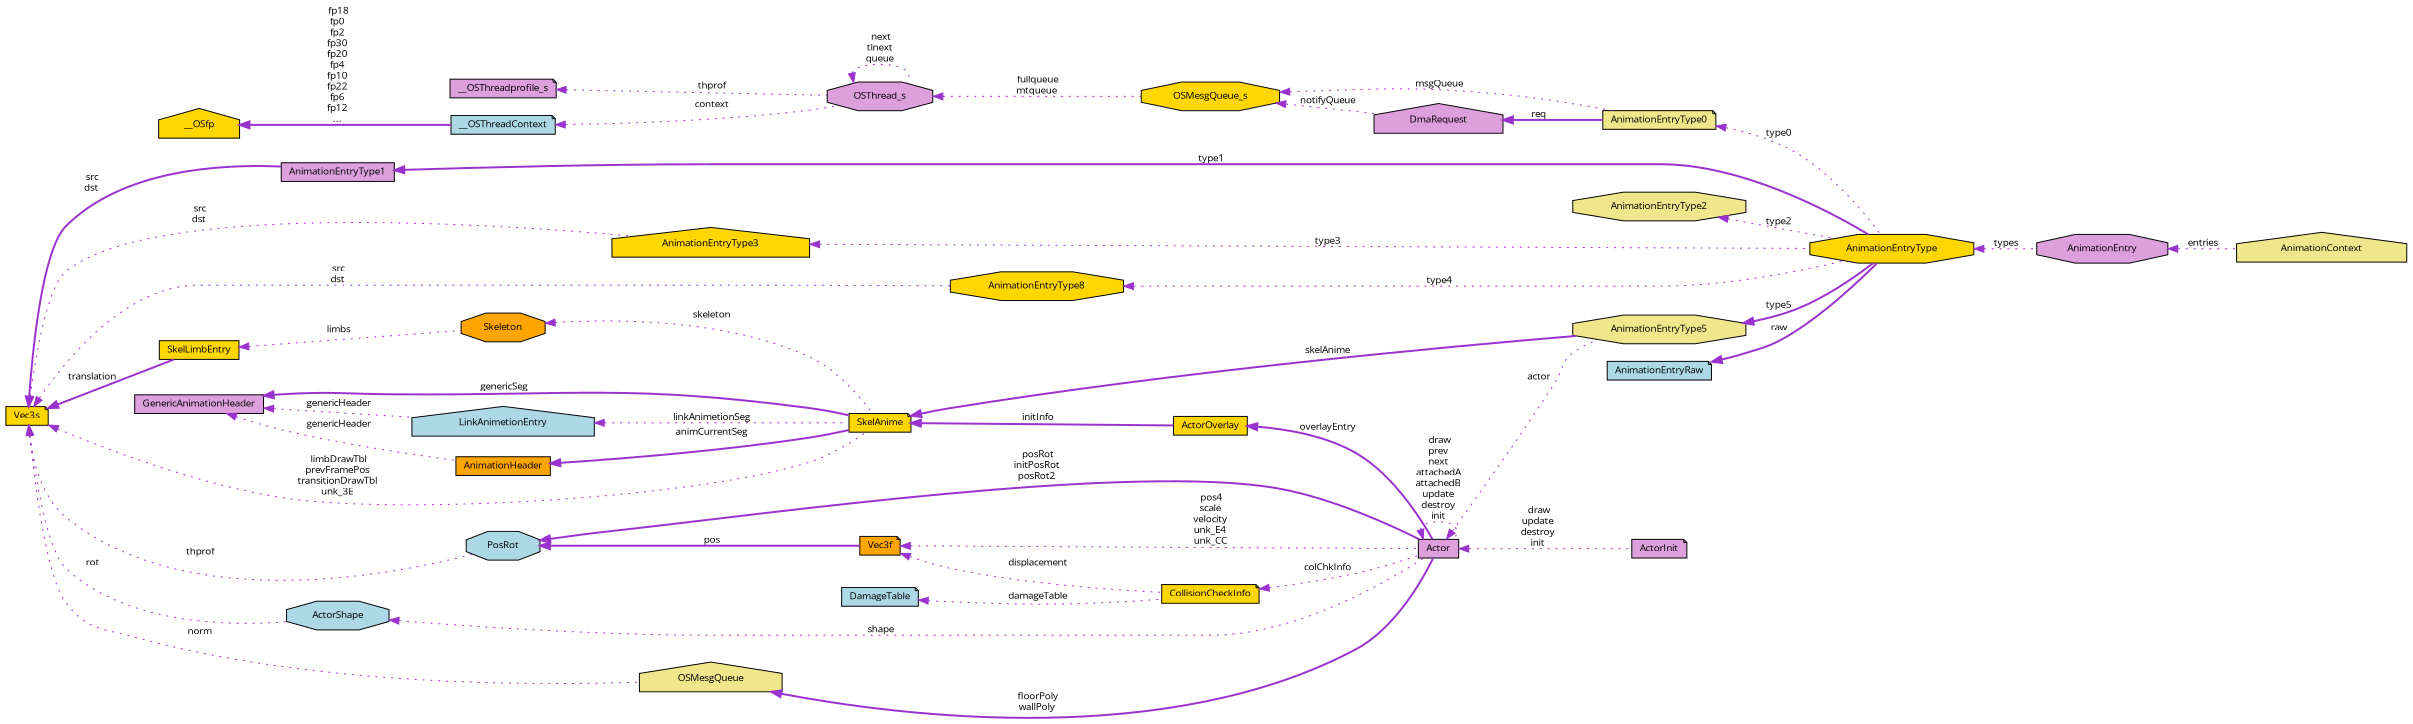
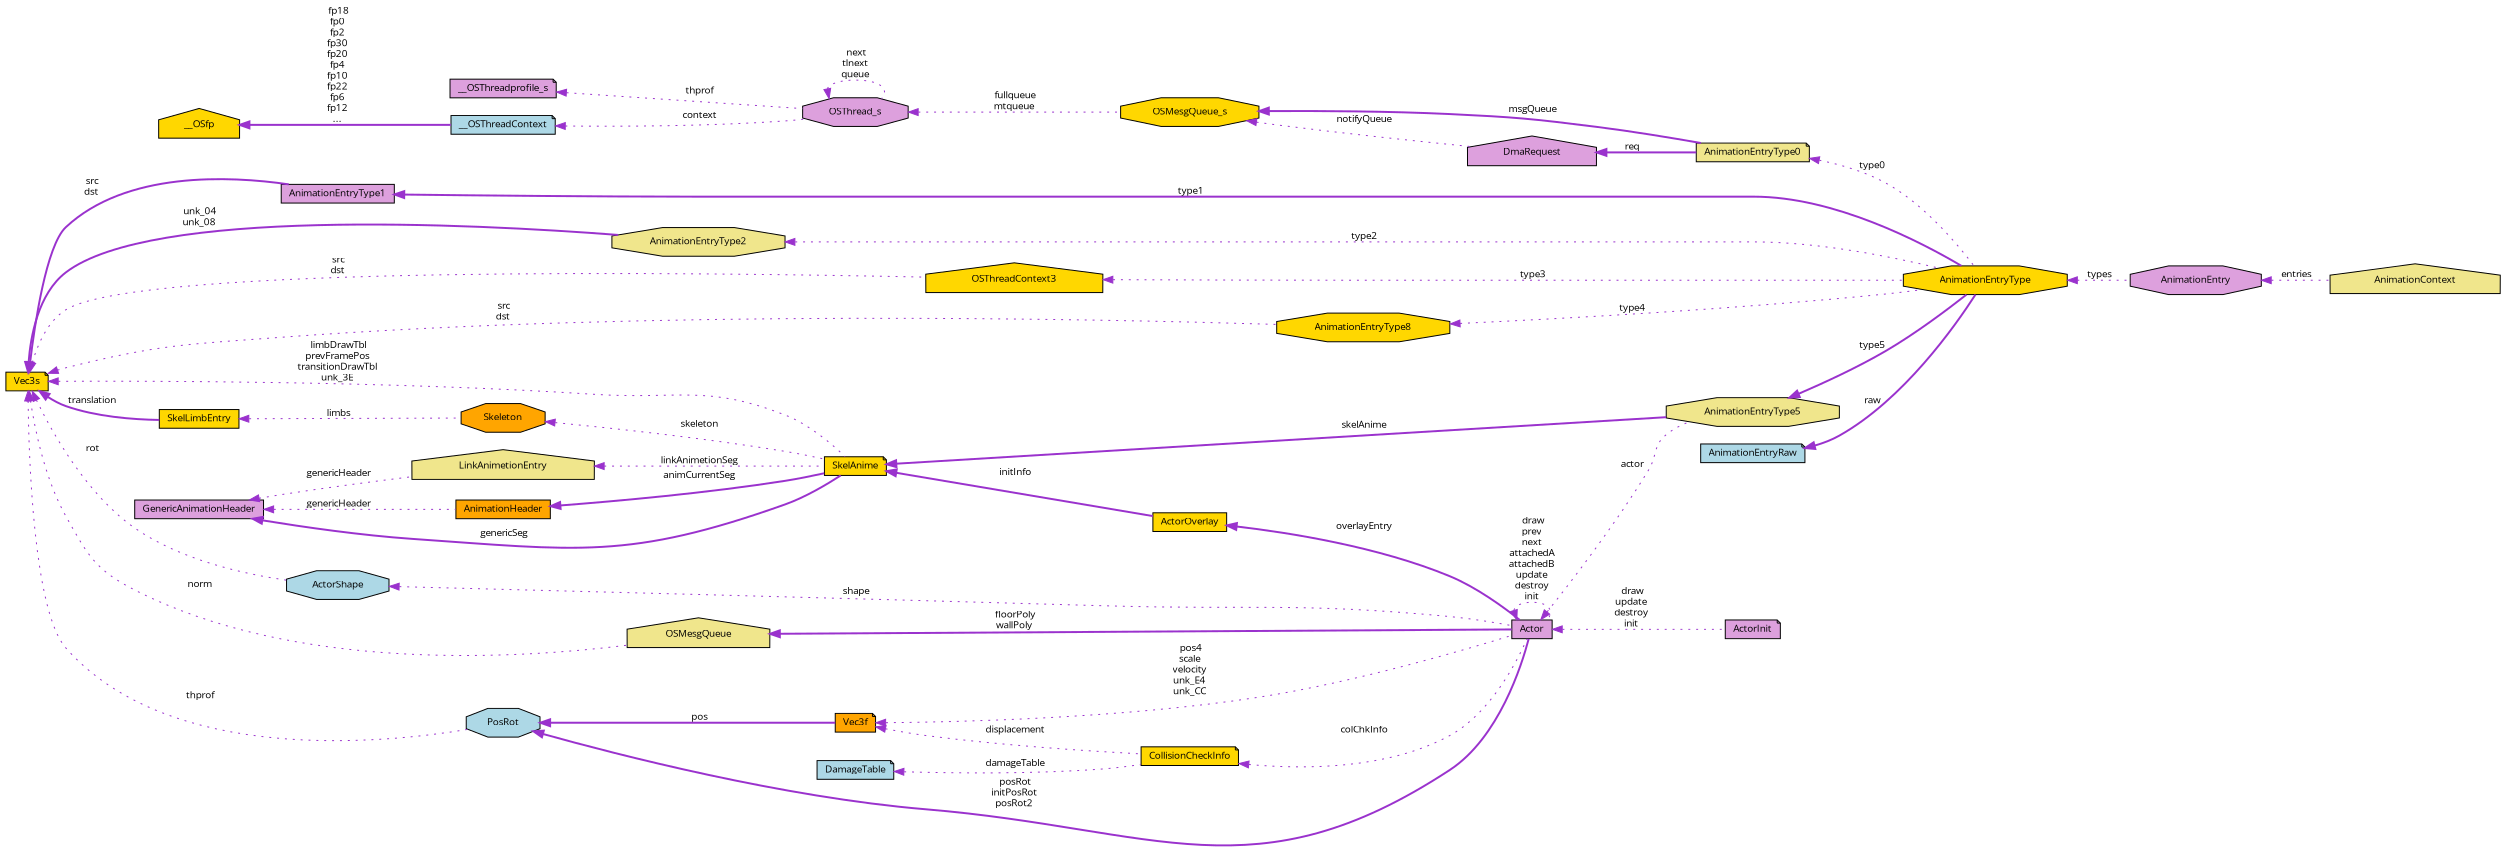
(1452, 90) -> (1486, 116)
none -> (289, 227)
(711, 244) -> (1014, 279)
(503, 423) -> (503, 466)
